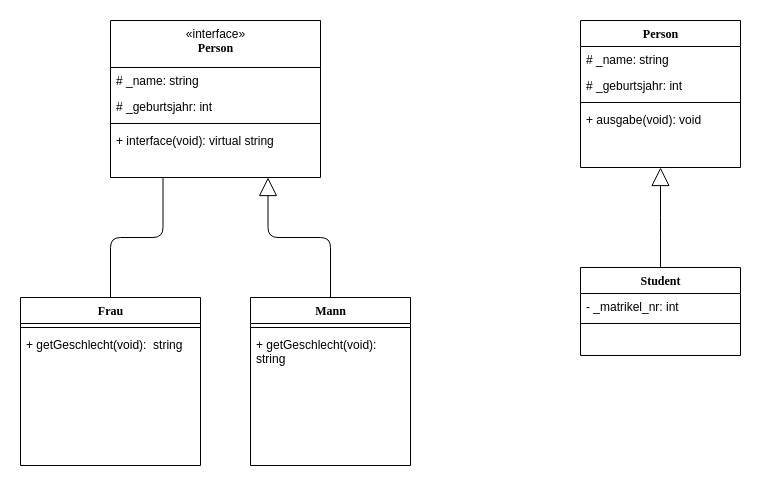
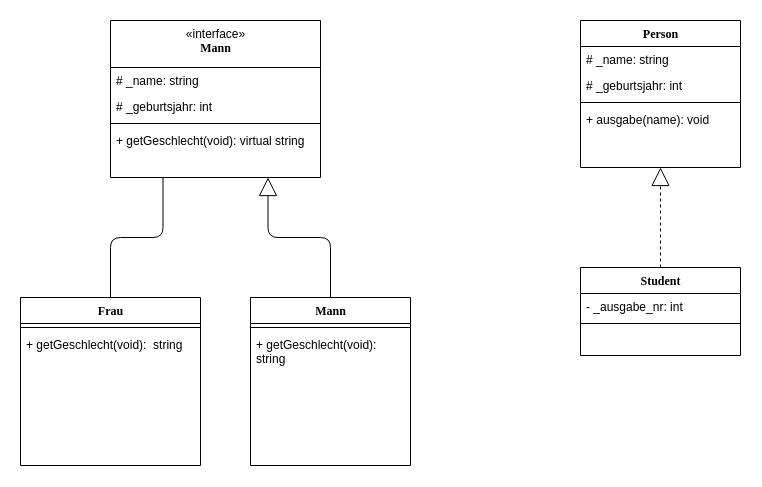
(216, 42) -> (216, 42)
(649, 121) -> (651, 121)
(213, 142) -> (217, 149)
(661, 227) -> (661, 227)
(641, 308) -> (641, 308)
